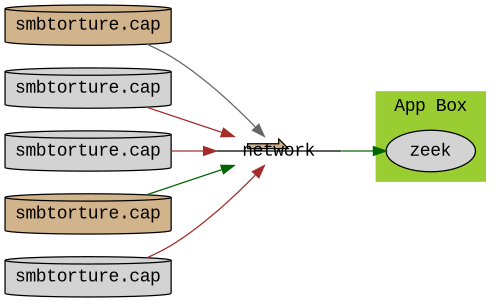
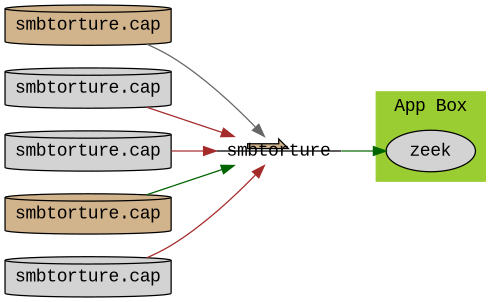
(279, 151) -> (279, 151)
